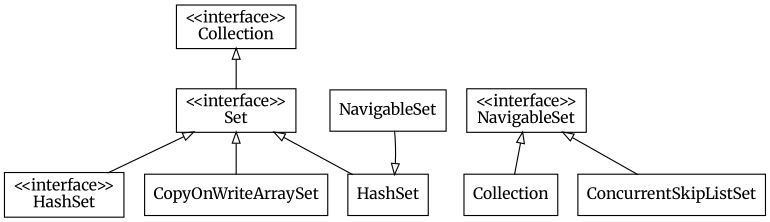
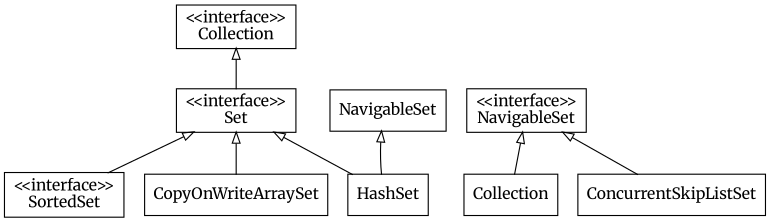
(396, 147) -> (381, 158)
(64, 195) -> (64, 195)
